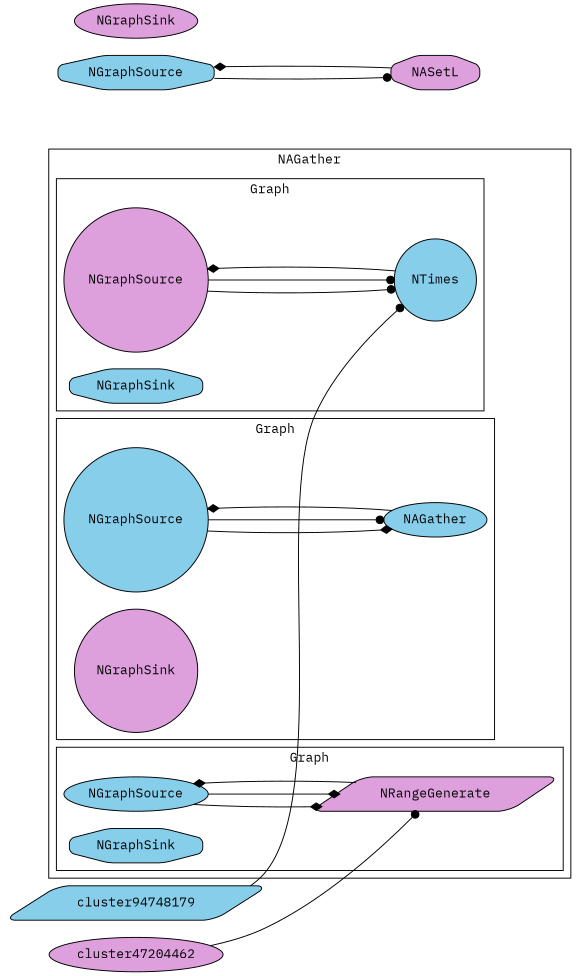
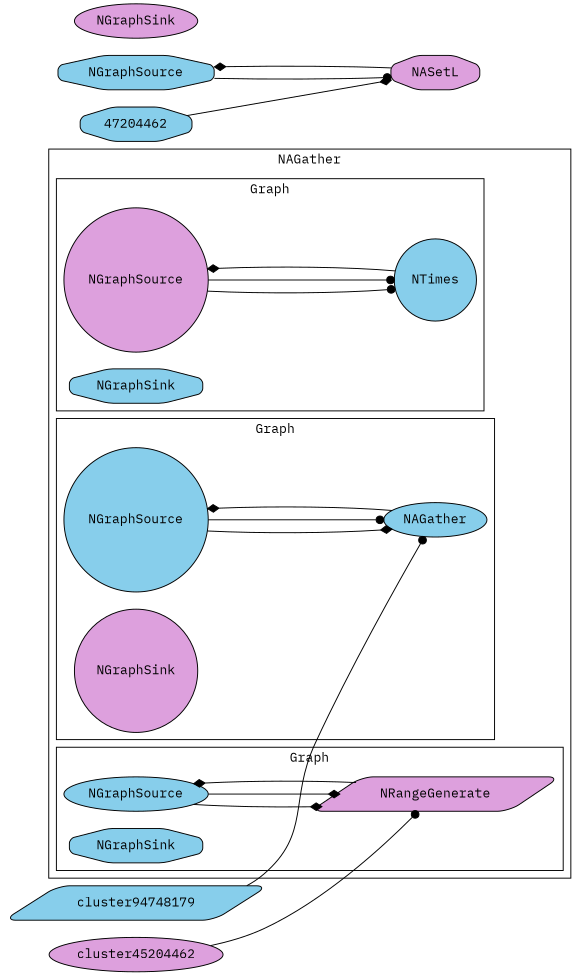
none -> (136, 124)
(299, 589) -> (328, 716)
(136, 955) -> (136, 955)
